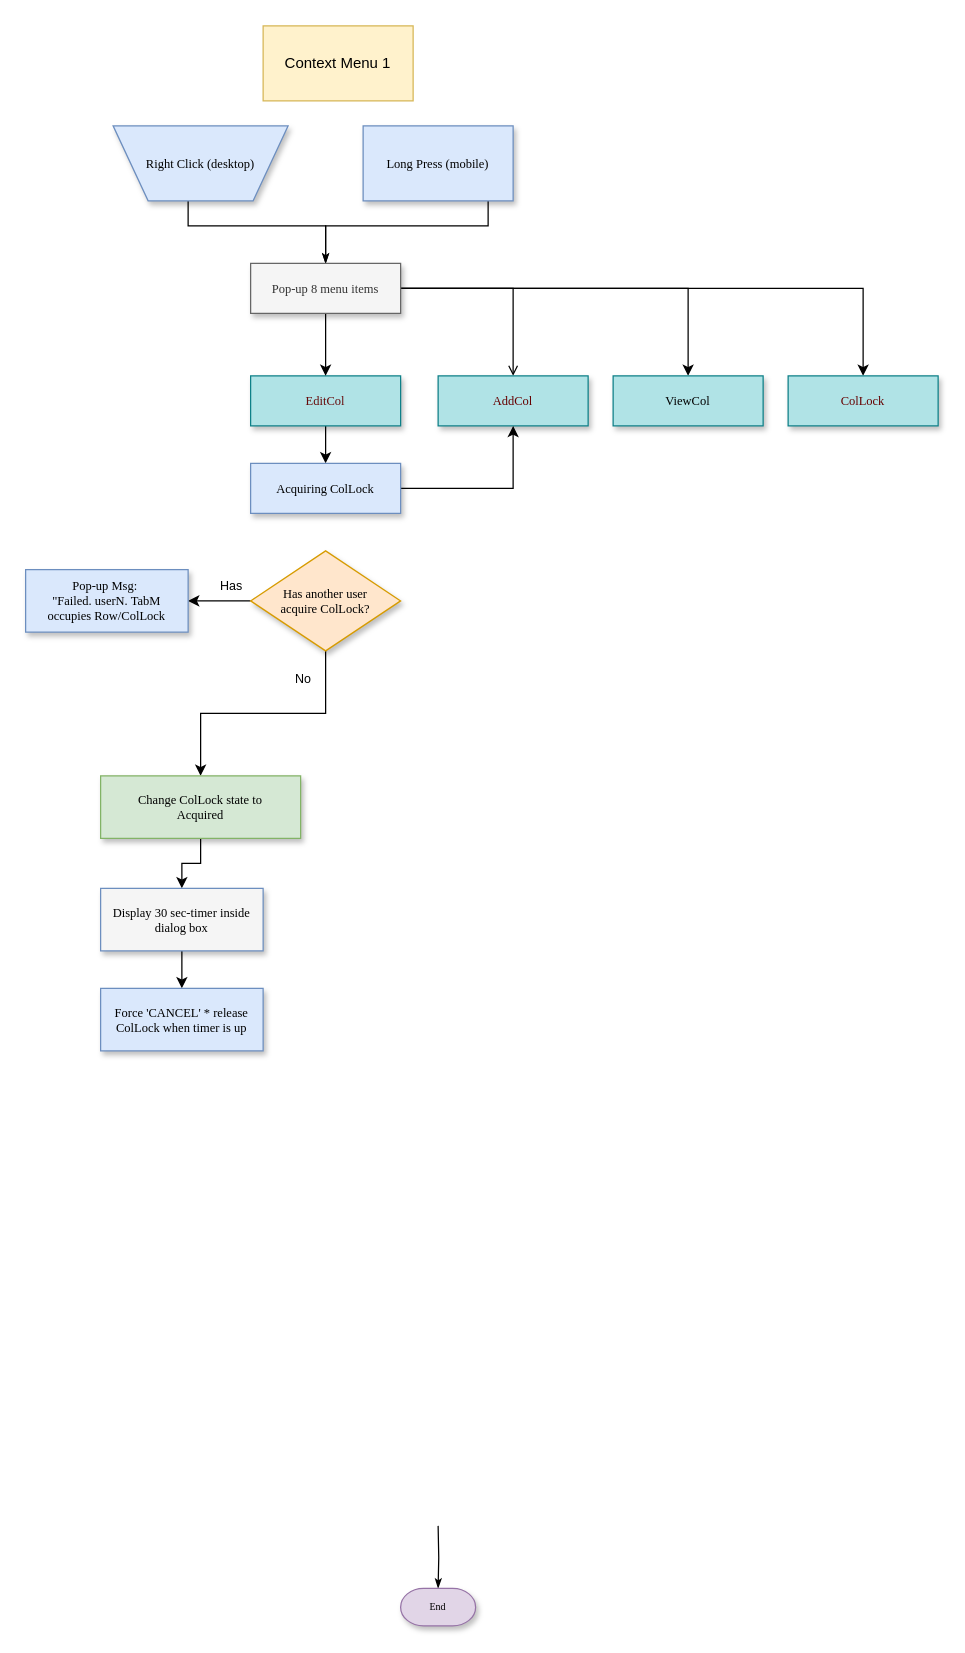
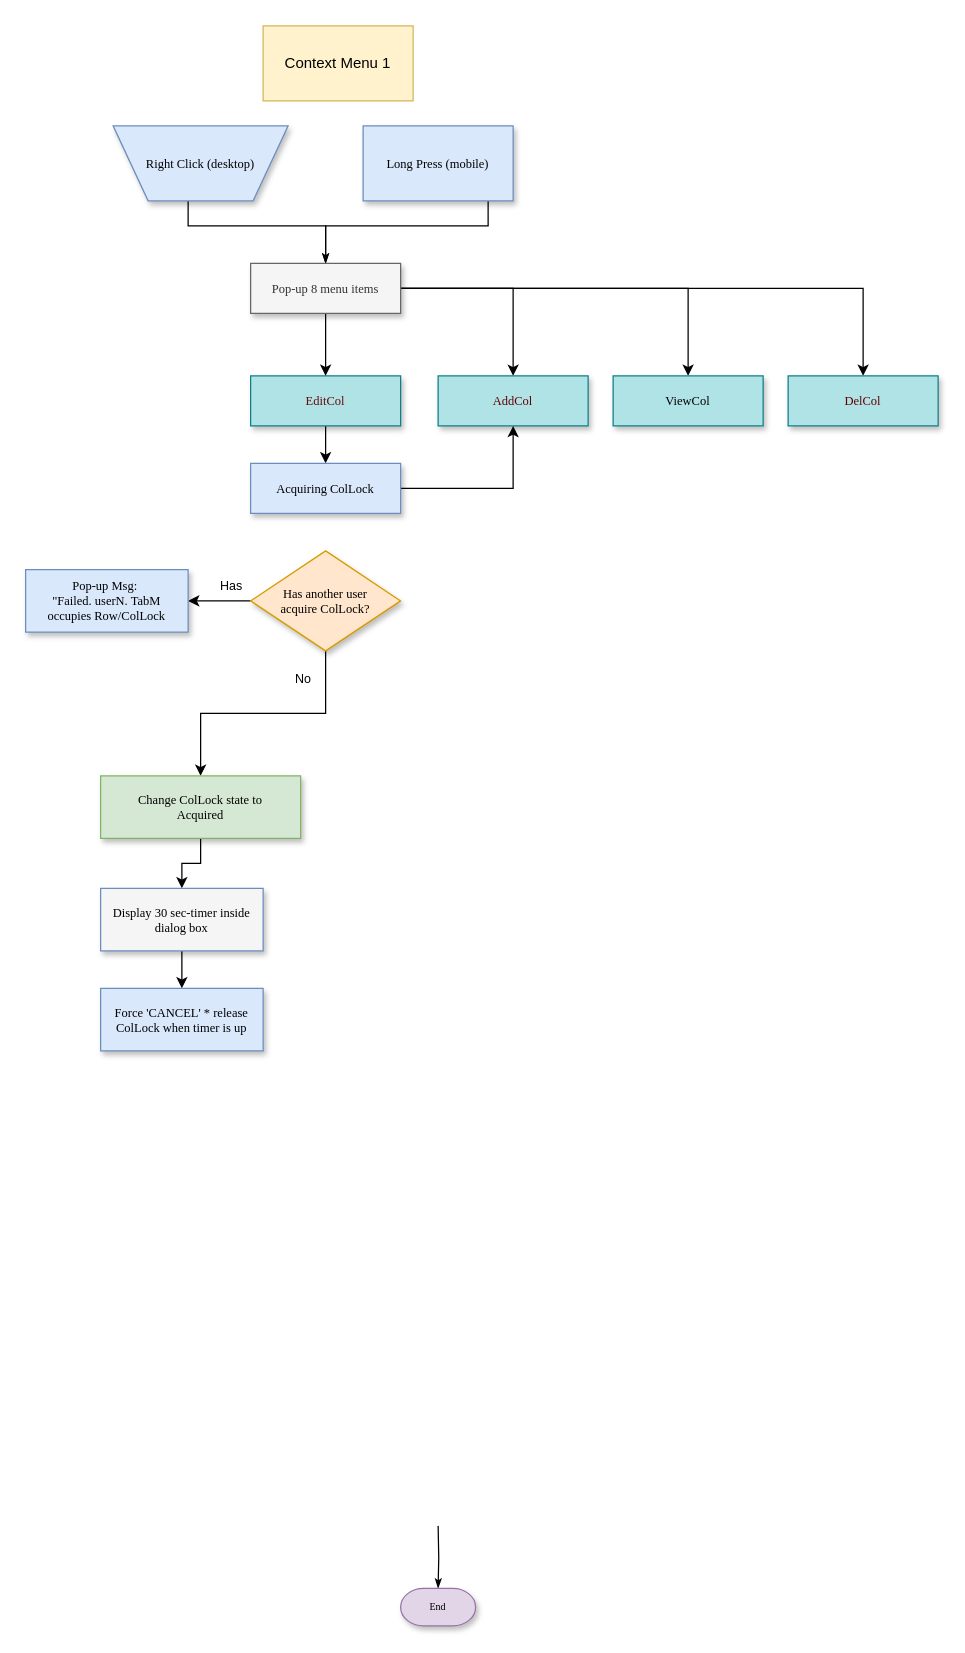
(513, 367) -> (513, 366)
(863, 401) -> (863, 401)
